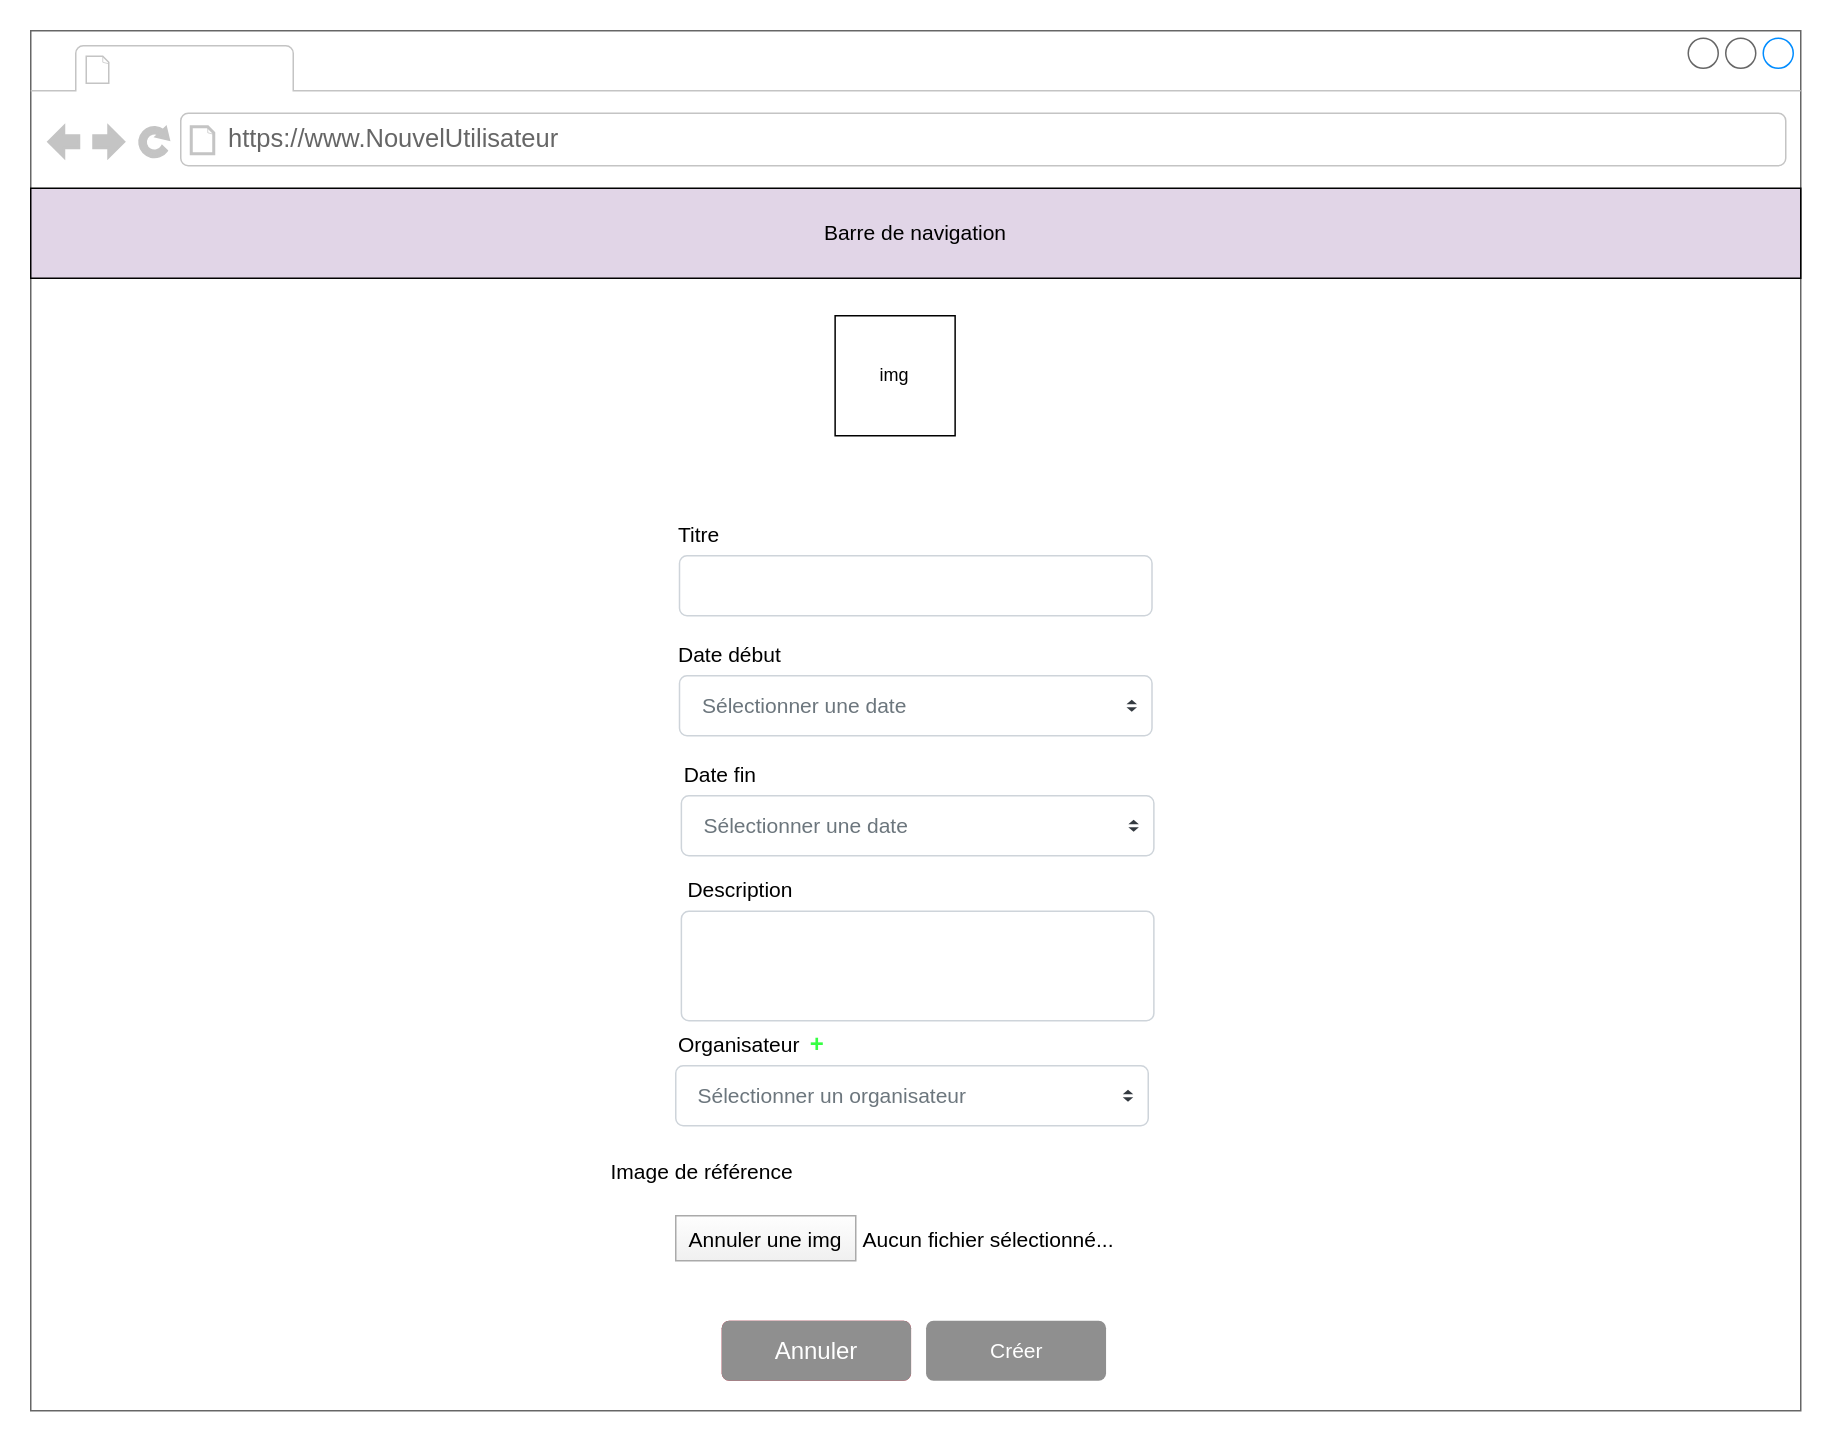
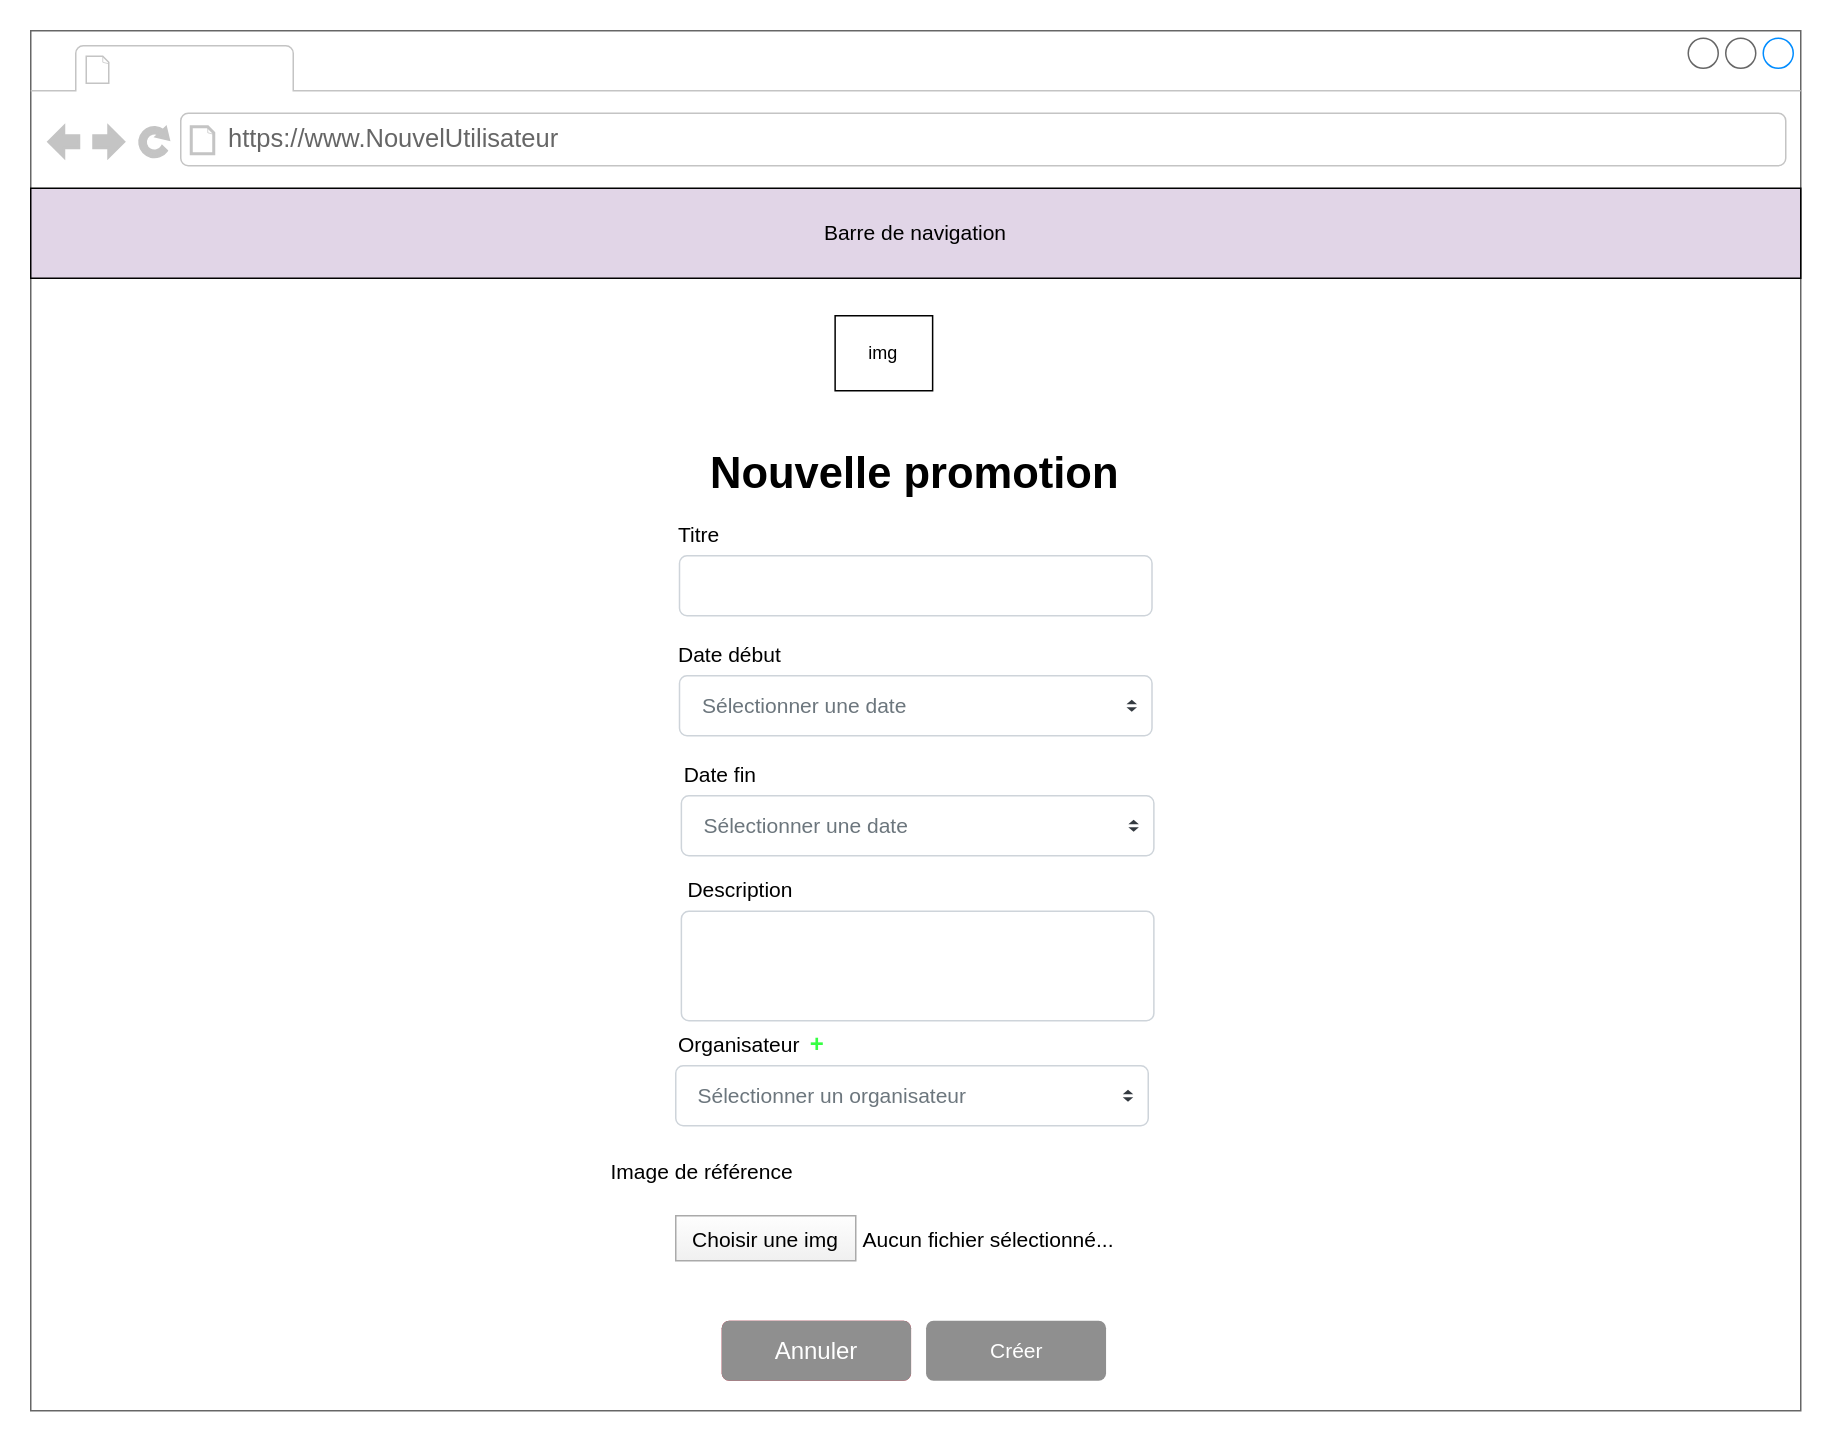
(895, 376) -> (884, 353)
none -> (914, 473)
(765, 1240) -> (765, 1240)
